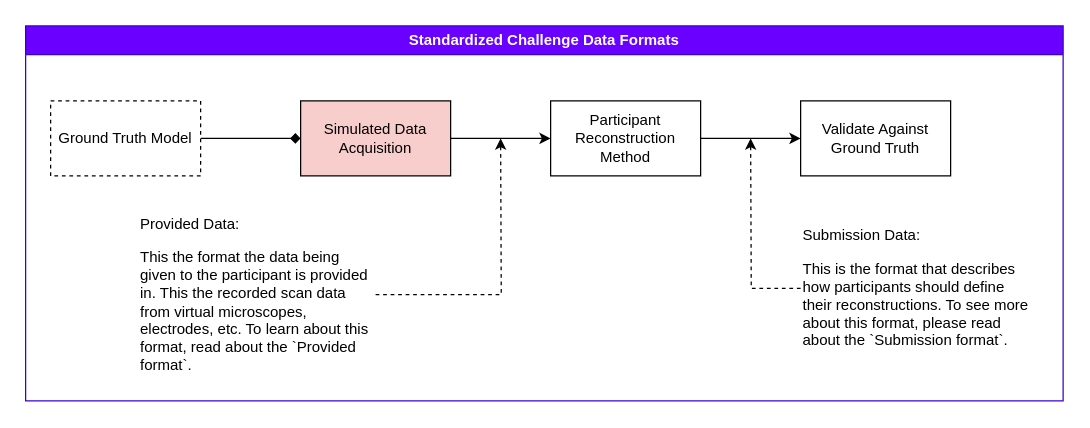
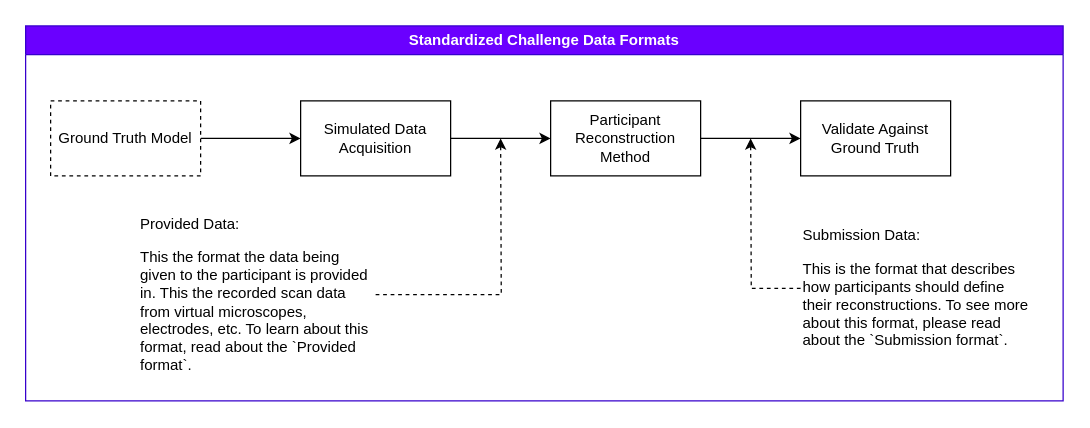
(290, 138) -> (291, 138)
(376, 138) -> (376, 138)
